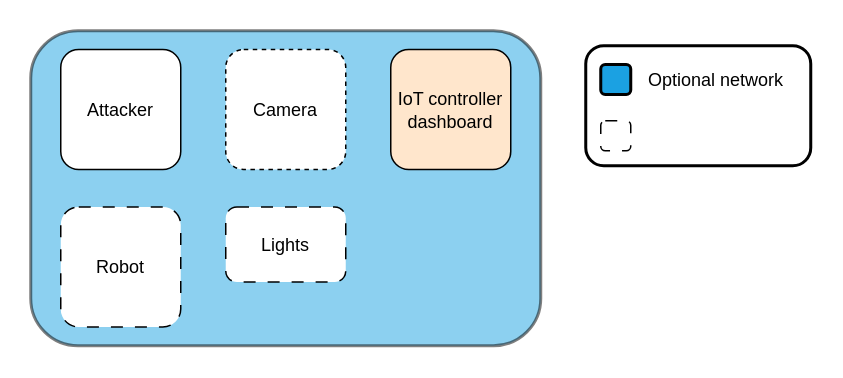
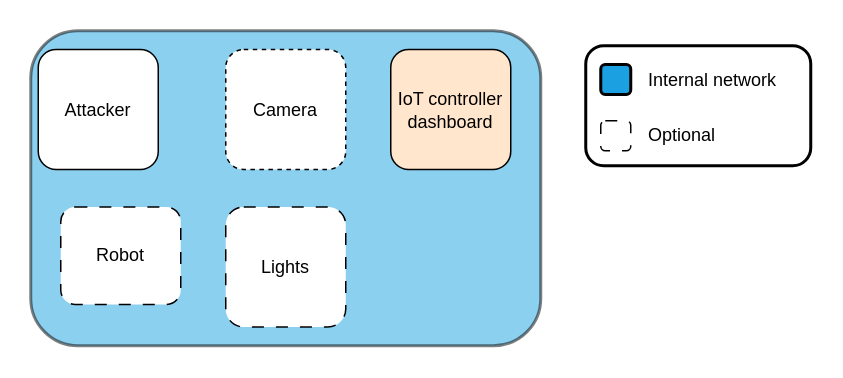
(722, 80) -> (722, 80)
(121, 110) -> (98, 110)
none -> (683, 136)
(286, 245) -> (286, 267)
(121, 267) -> (121, 256)
